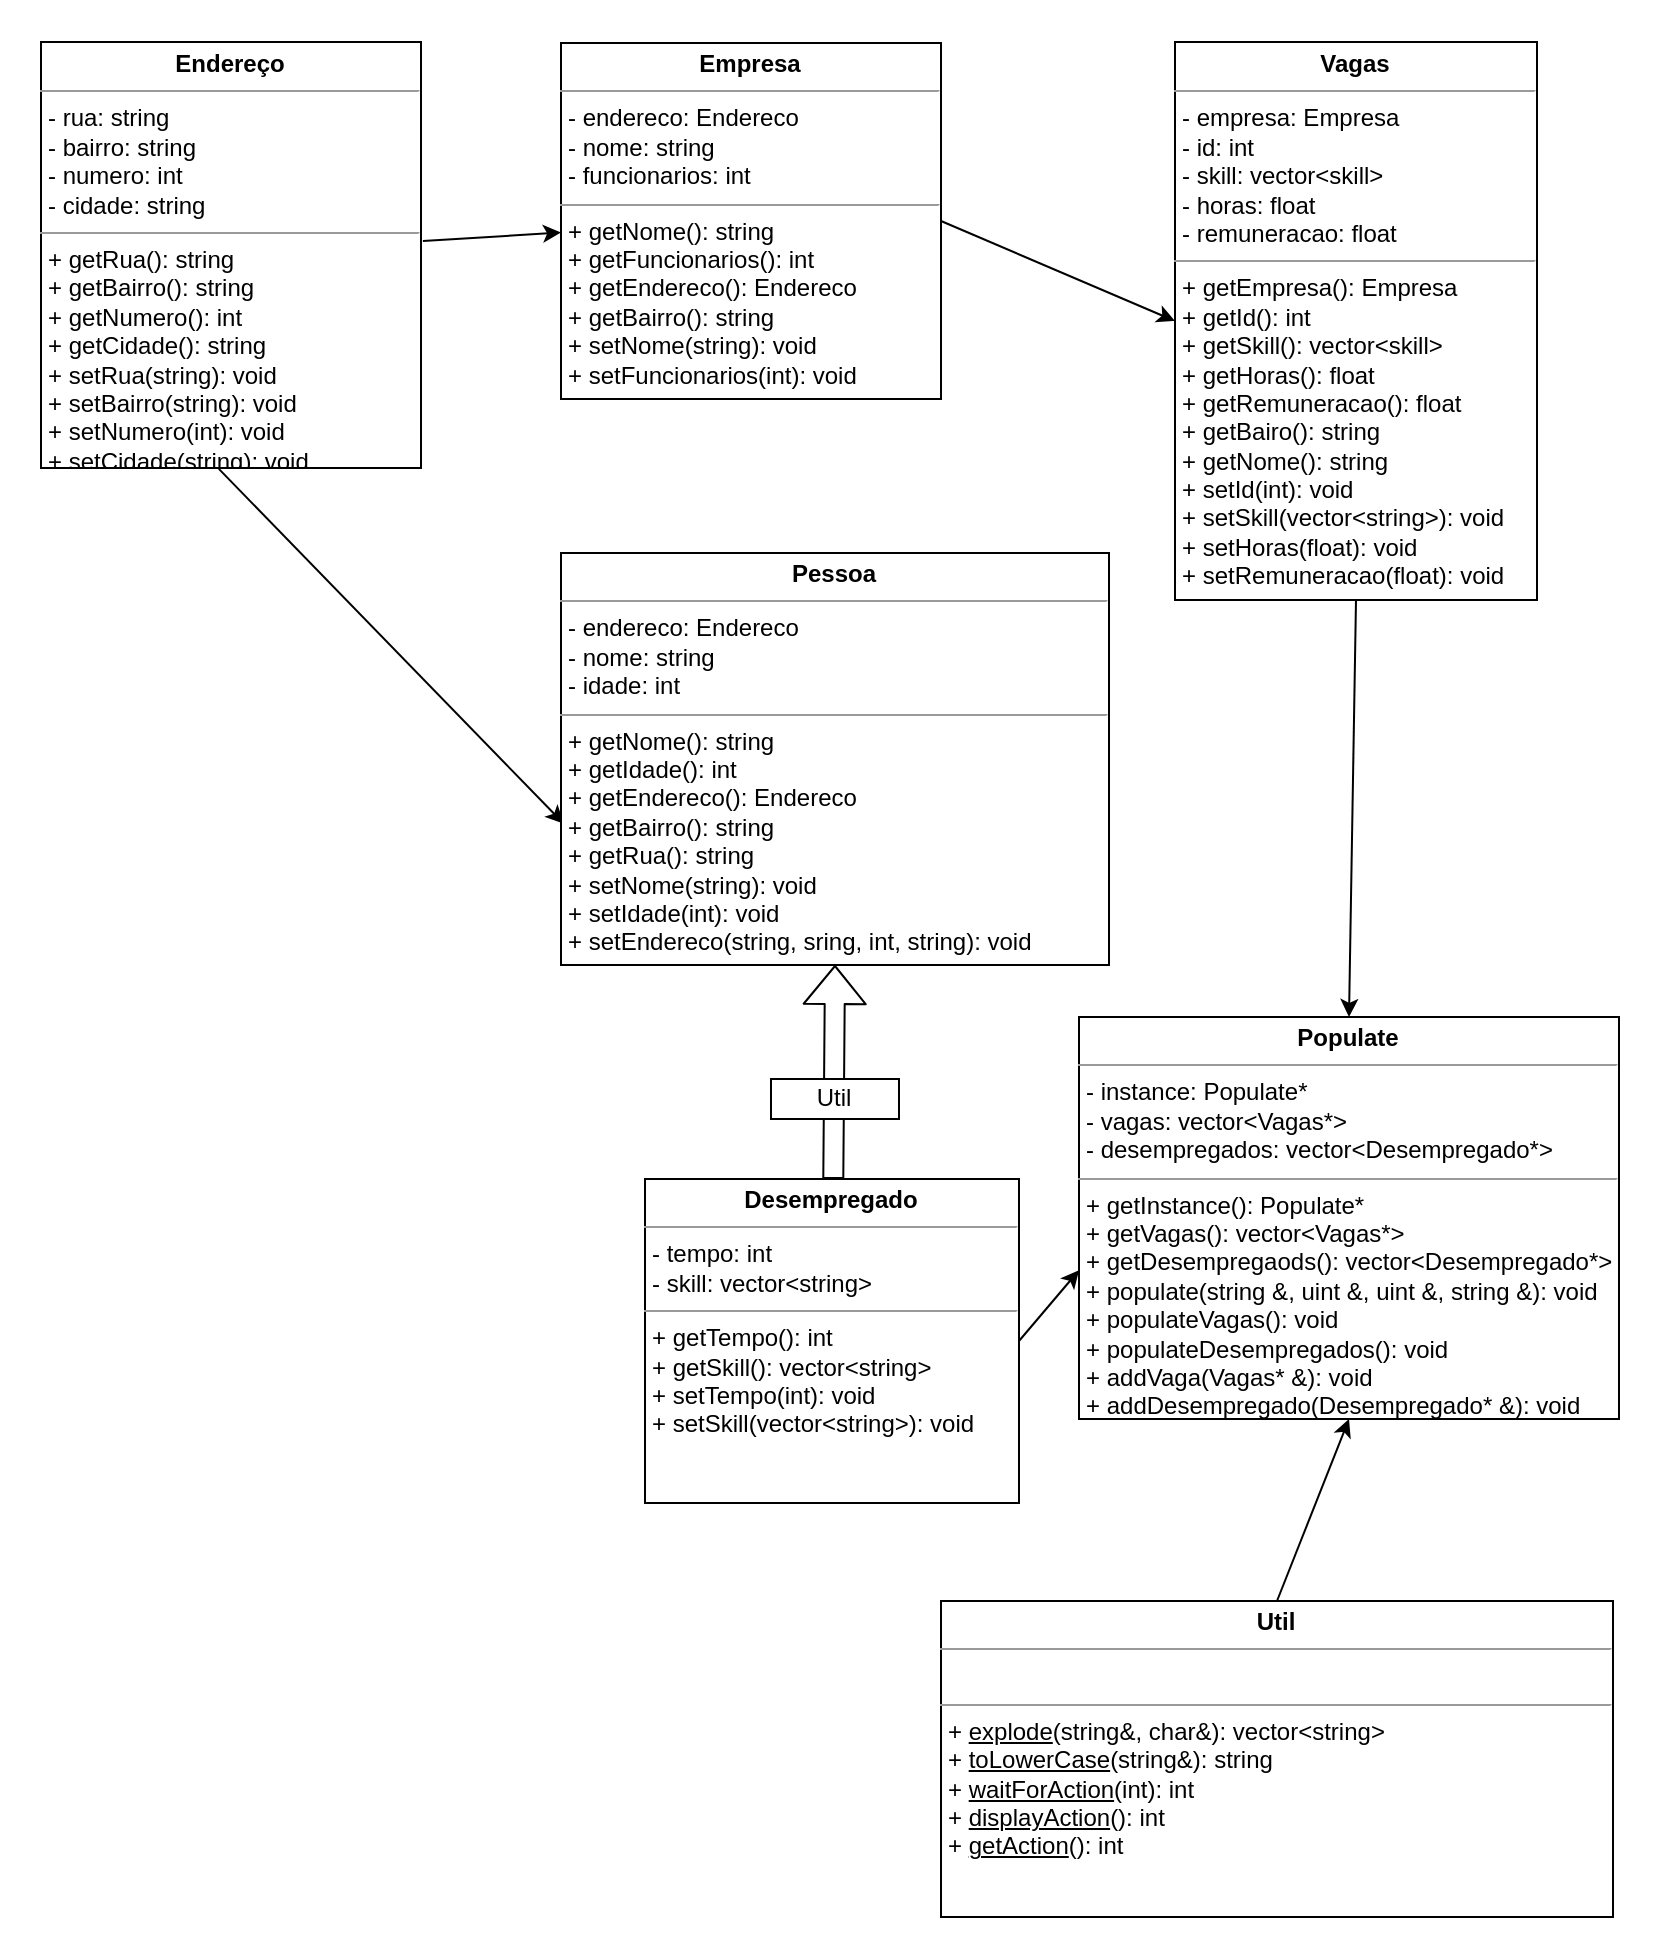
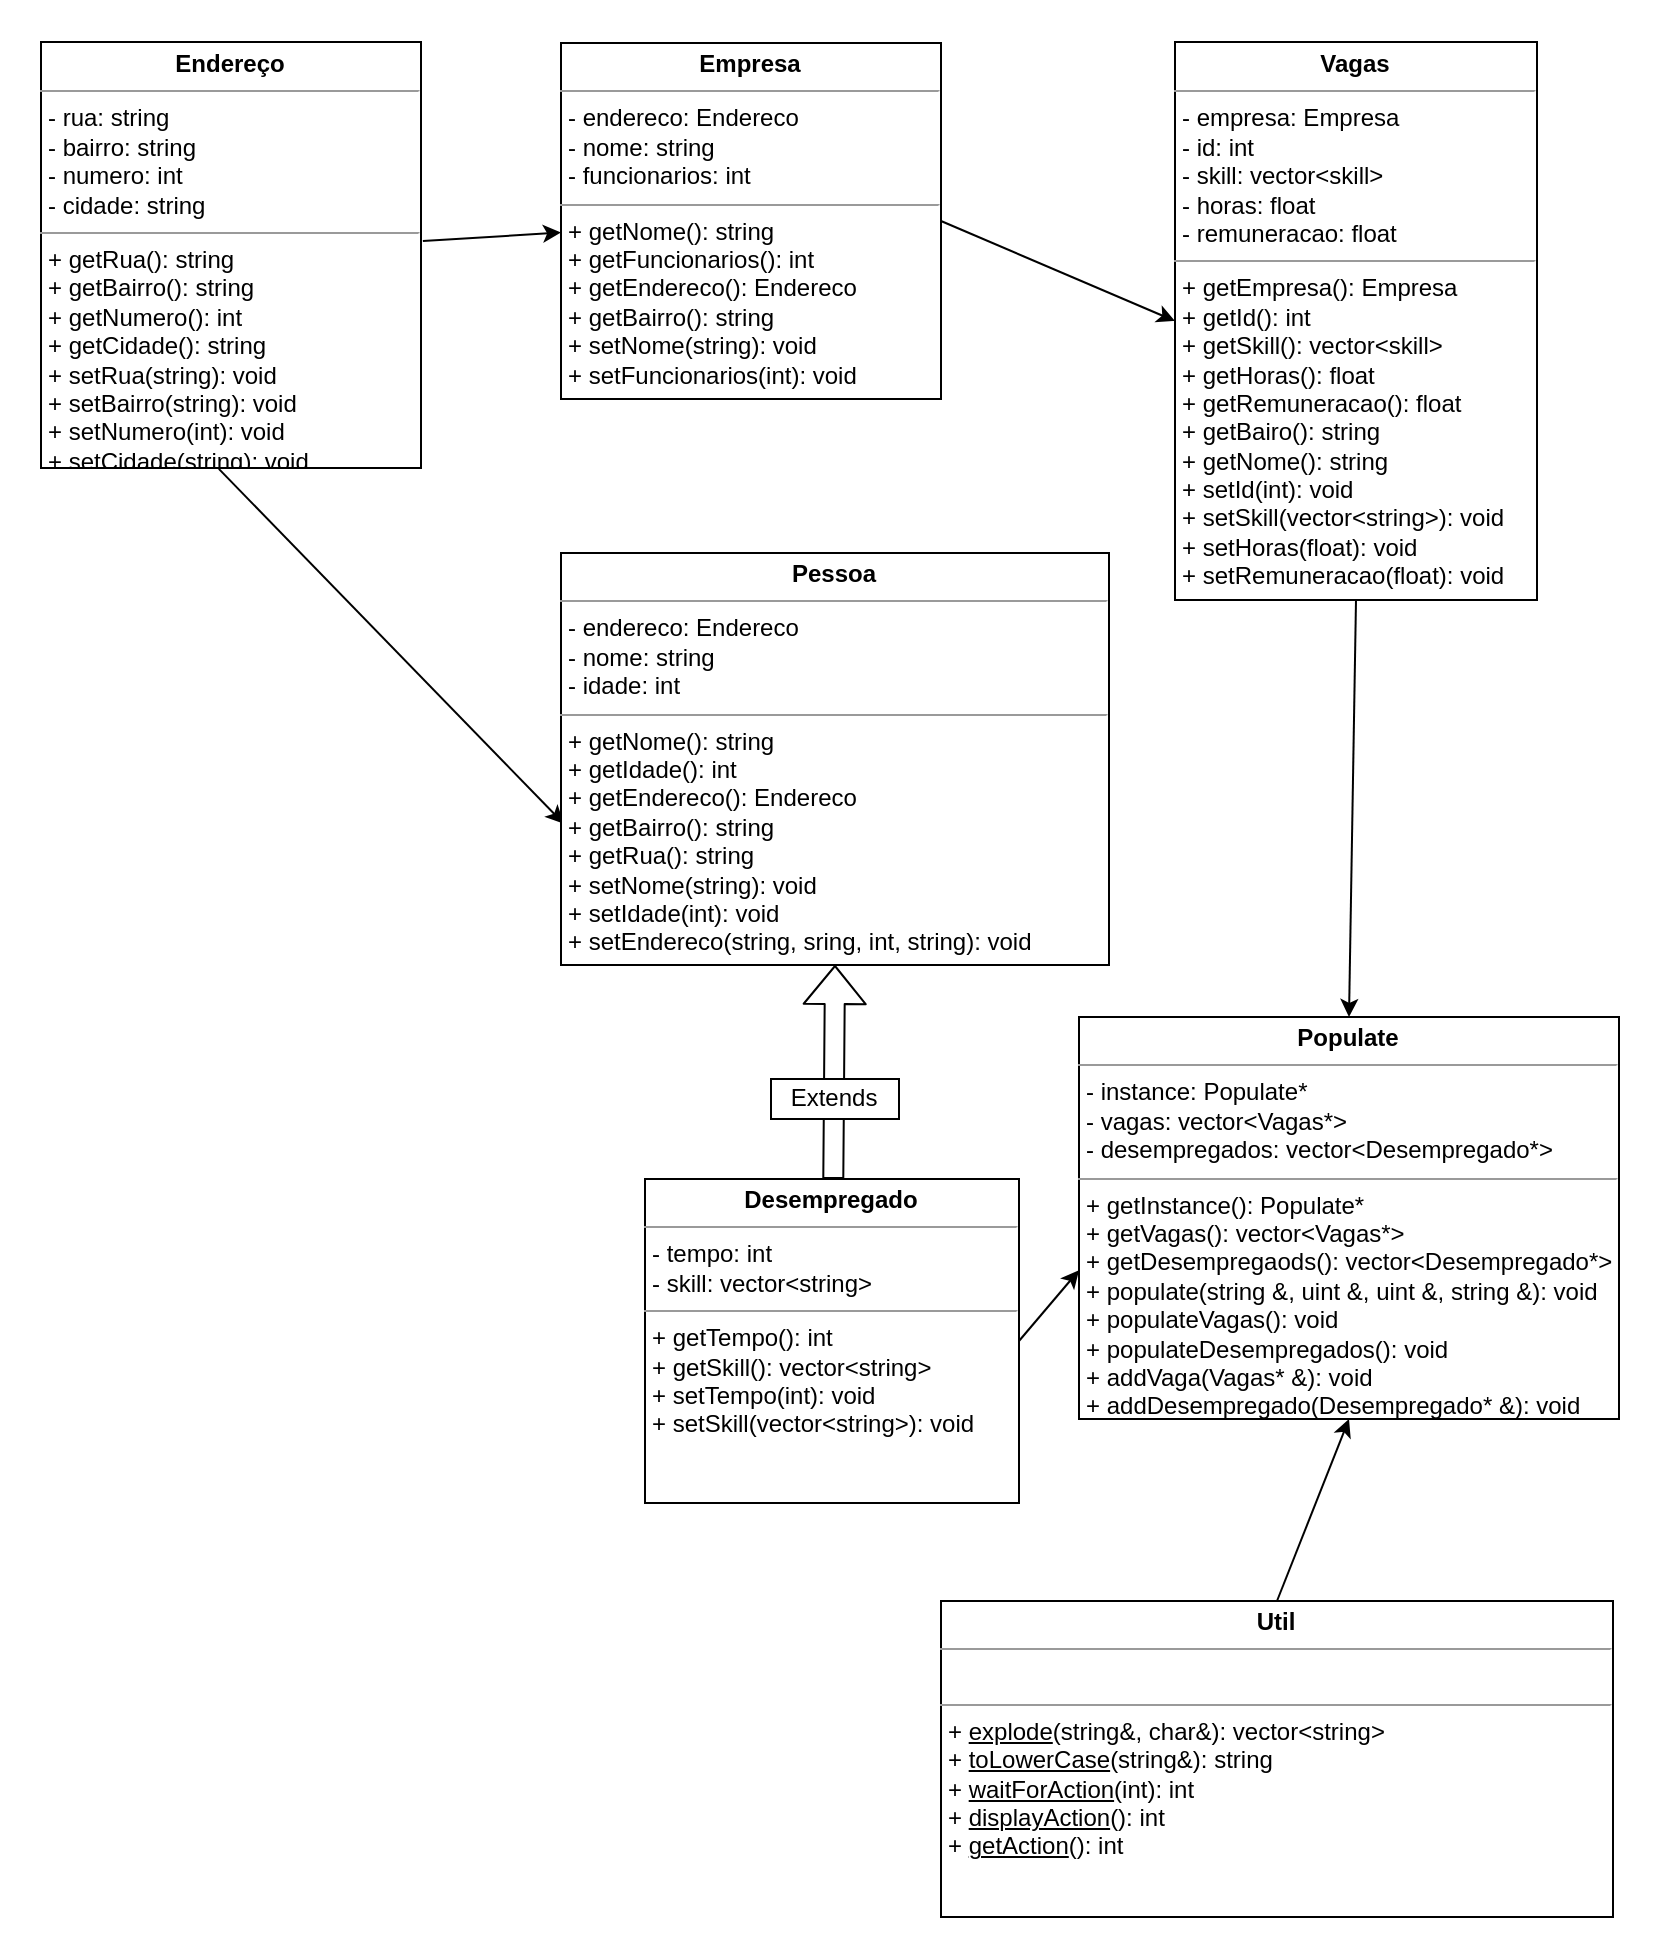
(835, 1099) -> (835, 1099)
